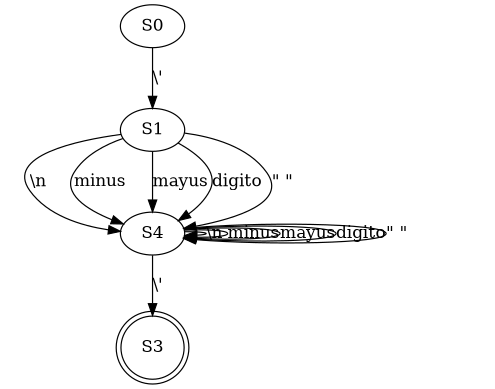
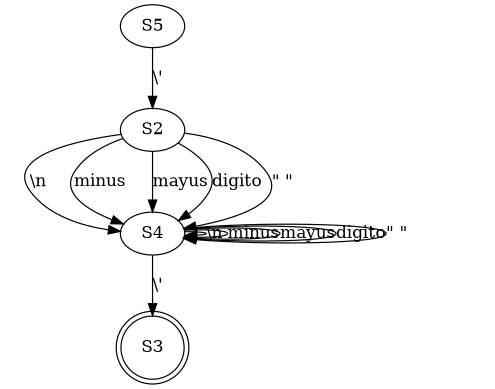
(153, 26) -> (153, 26)
(153, 130) -> (153, 130)
